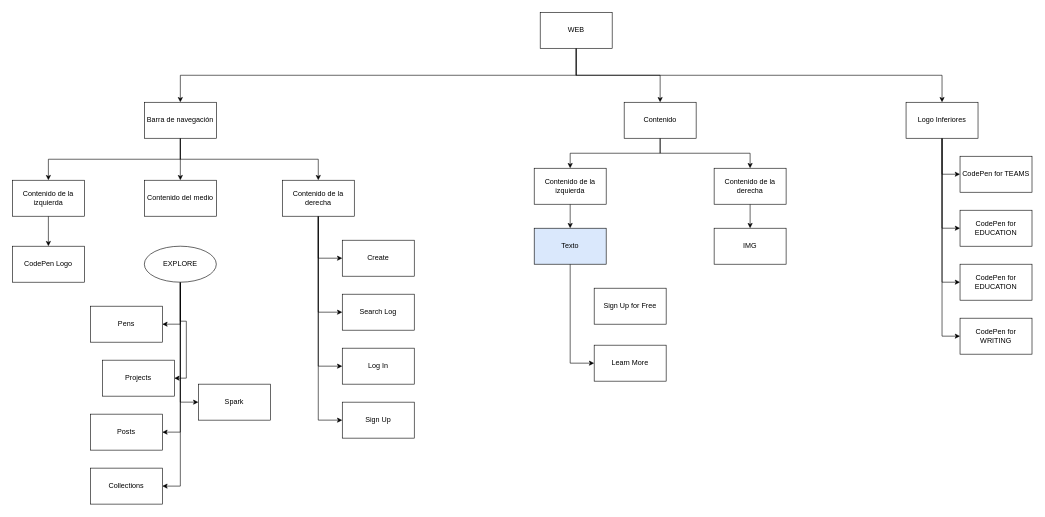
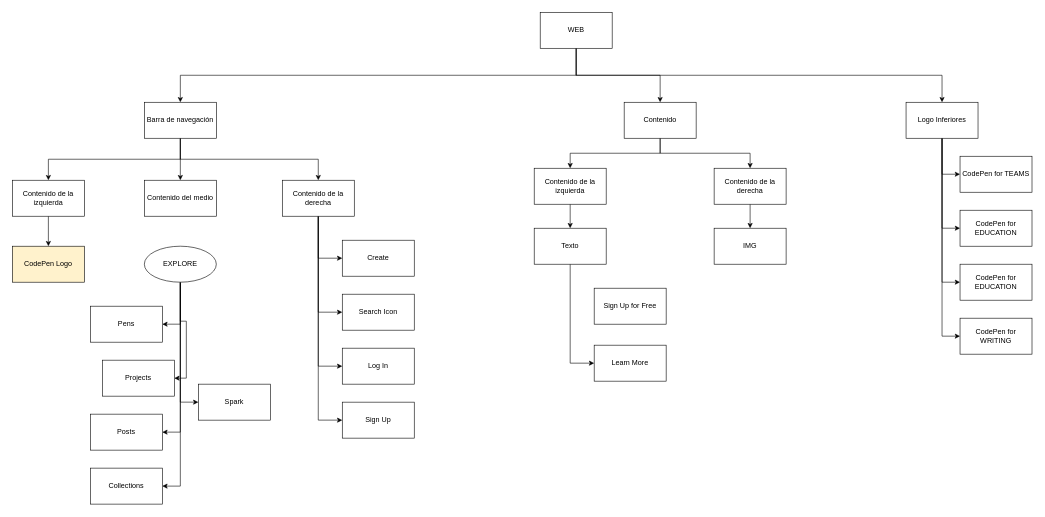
(570, 246) -> (570, 246)
(48, 264) -> (48, 264)
(378, 312) -> (378, 312)
